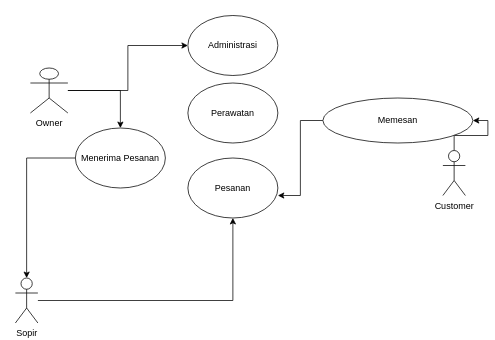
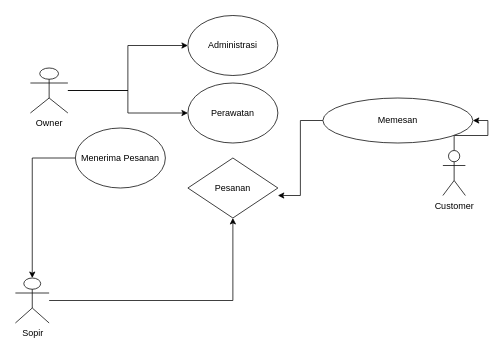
(120, 108) -> none
none -> (128, 112)
(233, 188) -> (233, 188)
(27, 300) -> (32, 300)
